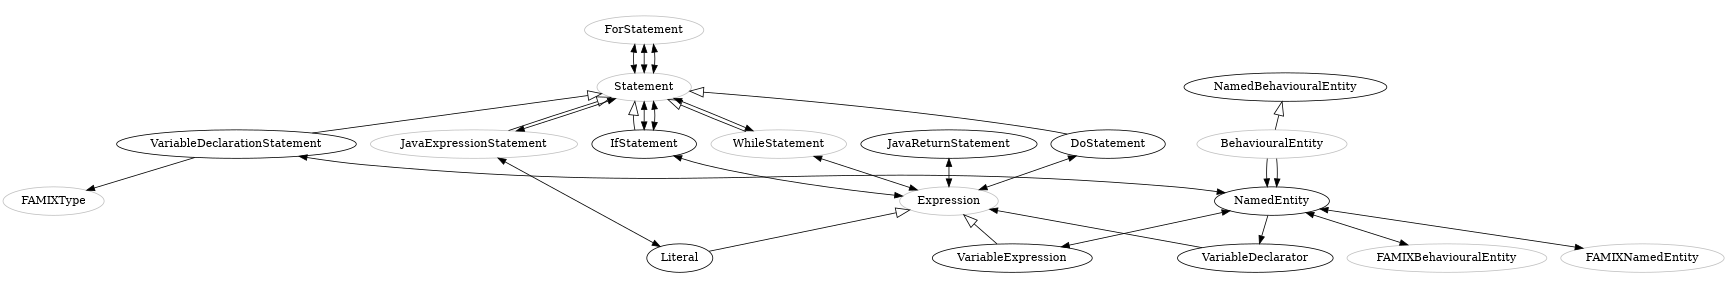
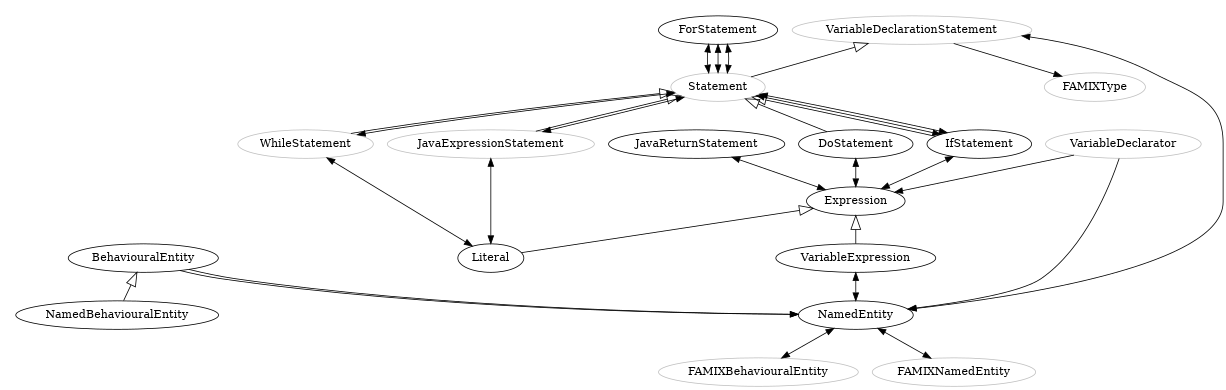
(644, 30) -> (718, 30)
(450, 114) -> (803, 62)
(1277, 122) -> (127, 293)
(236, 144) -> (912, 30)
(1272, 144) -> (143, 258)
(857, 170) -> (400, 202)
(949, 201) -> (856, 201)
(1265, 226) -> (1047, 274)
(1255, 258) -> (1123, 144)
